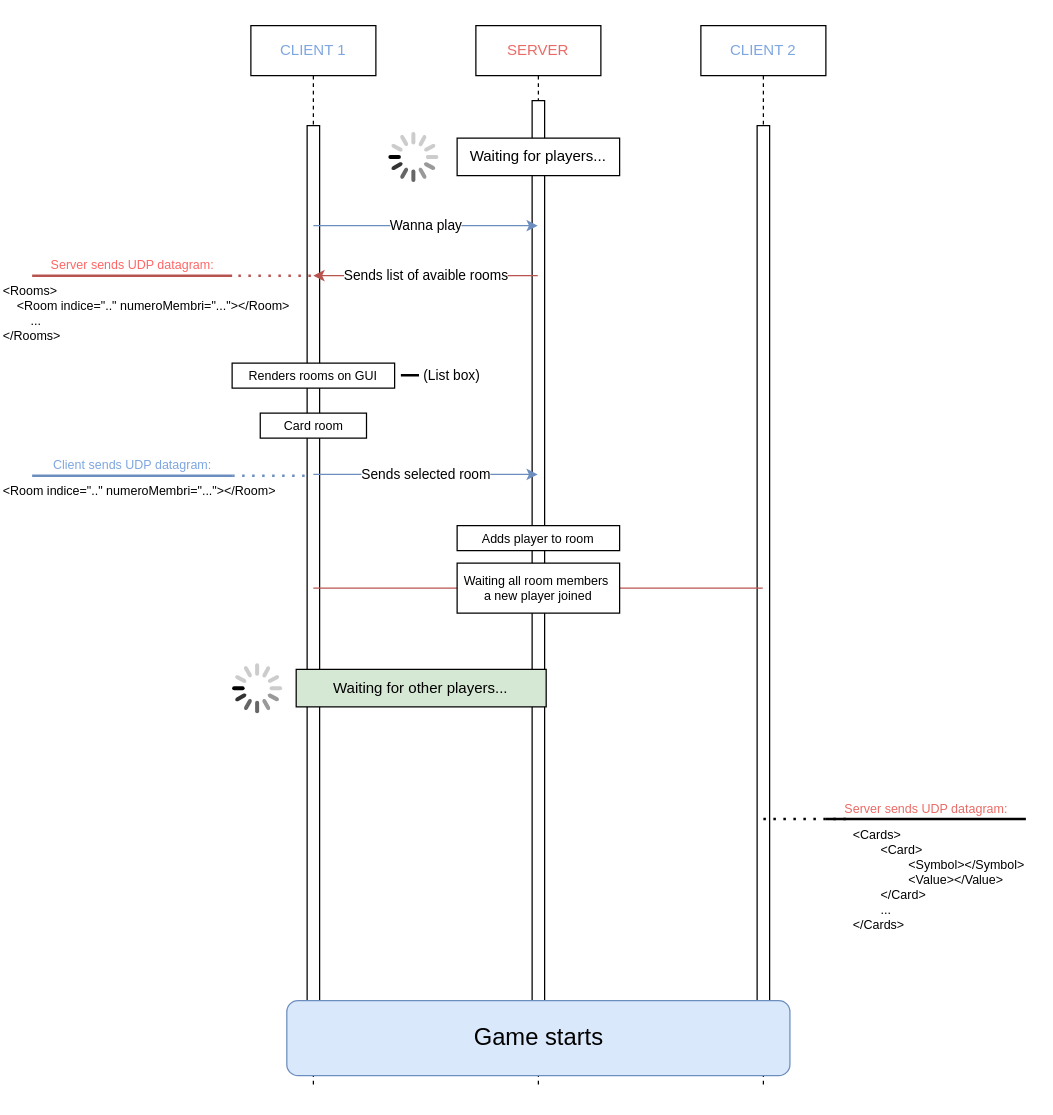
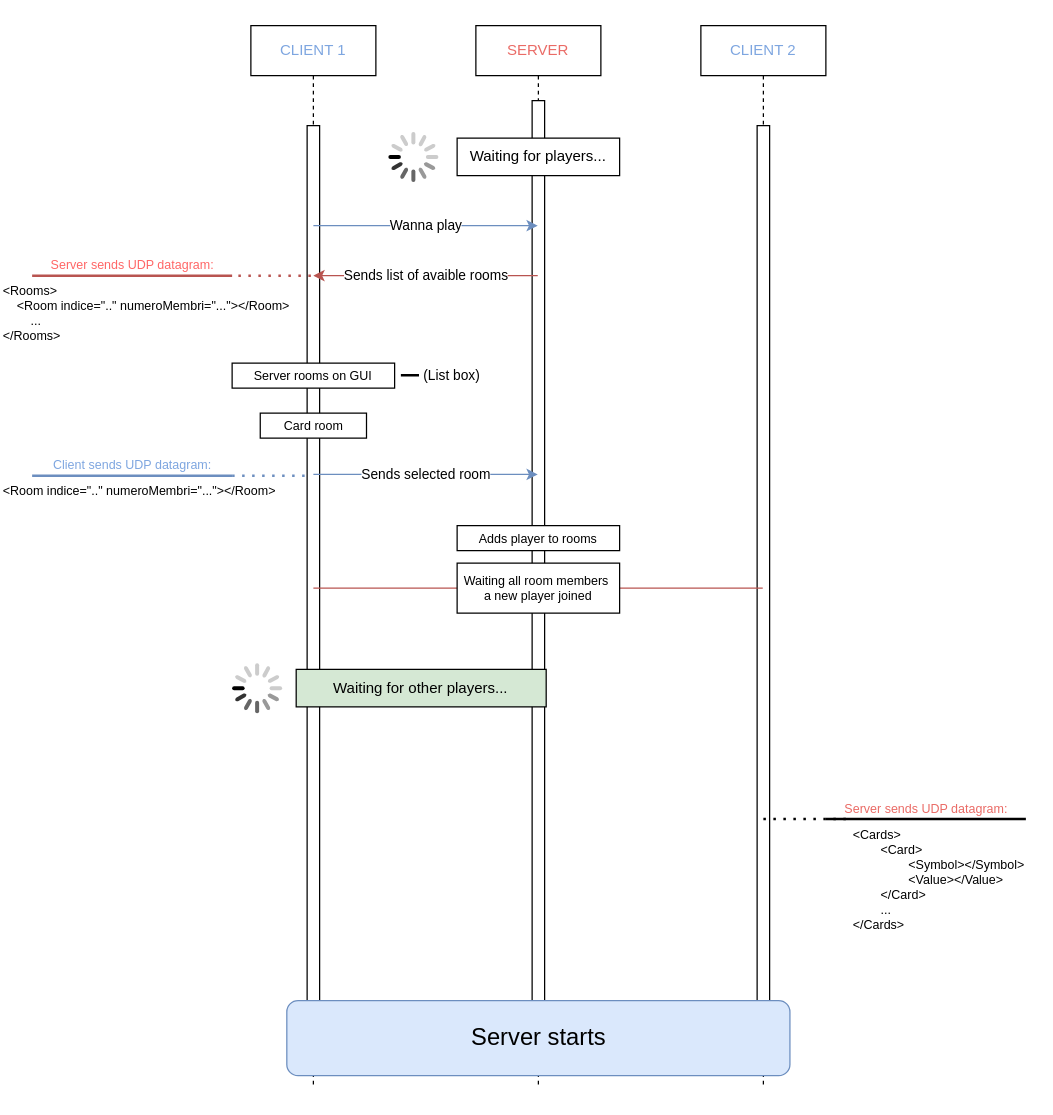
(313, 376) -> (313, 376)
(538, 538) -> (538, 538)
(539, 1038) -> (539, 1038)
